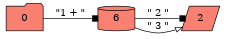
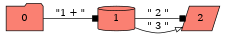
(116, 18) -> (116, 18)
